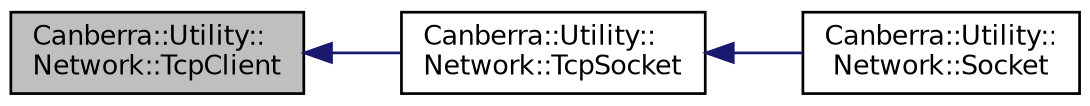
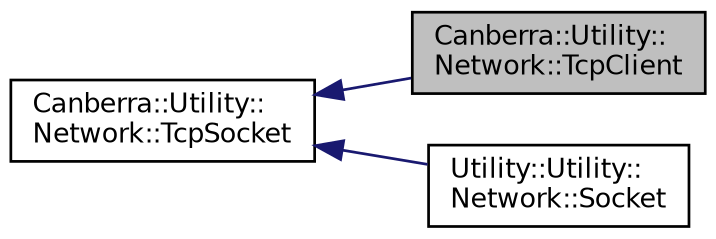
(366, 53) -> (377, 84)
(941, 53) -> (559, 186)
